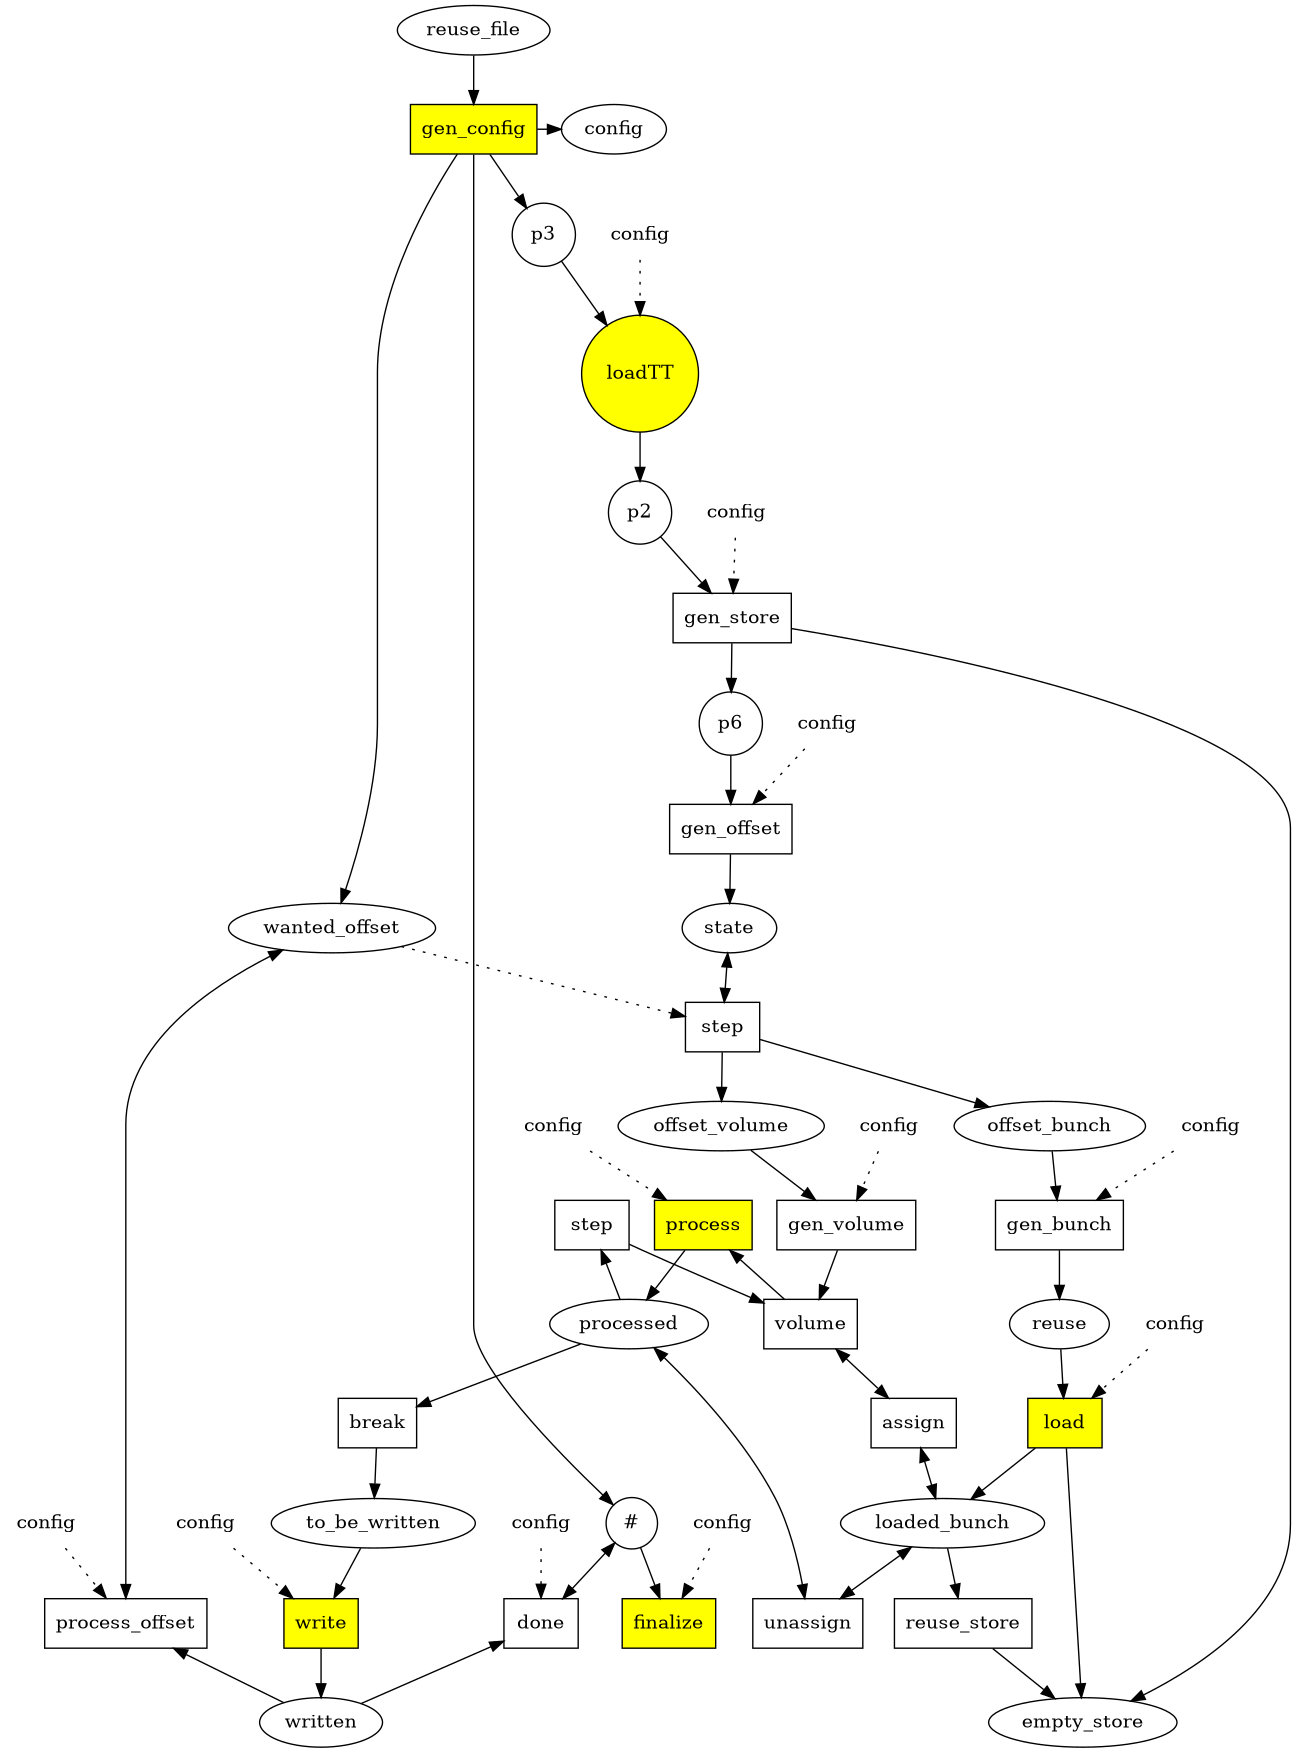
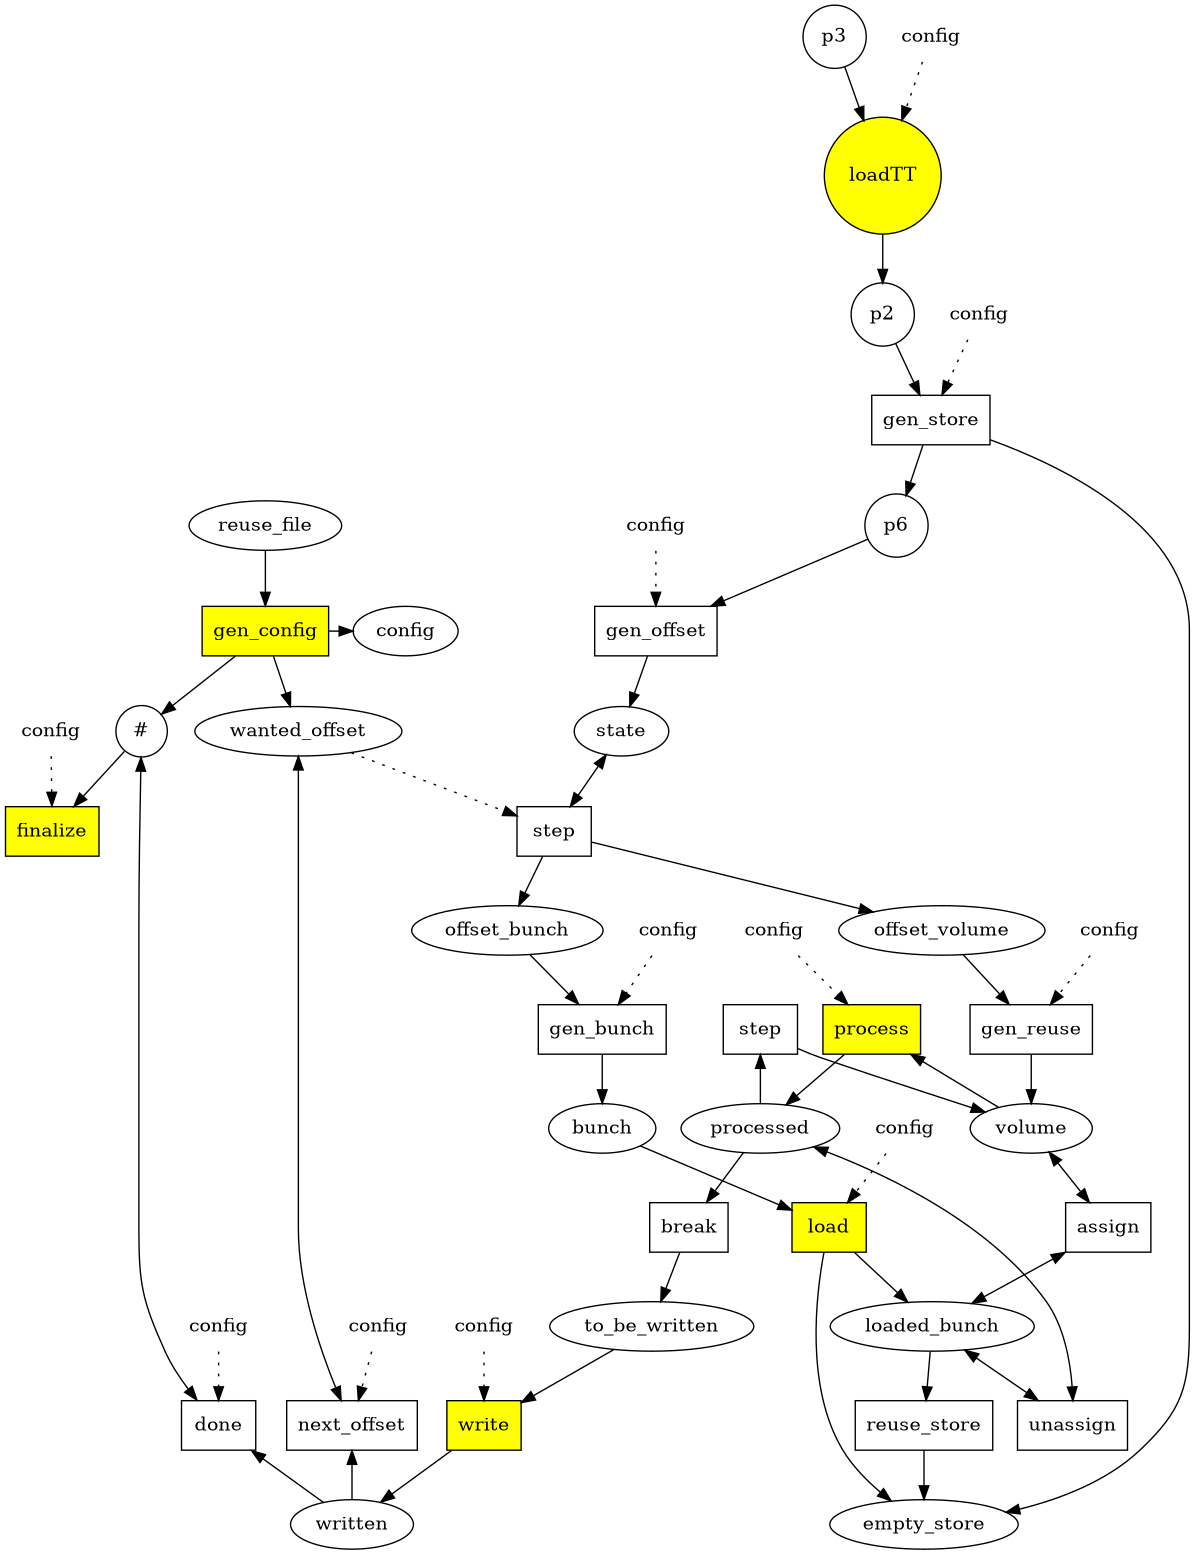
(504, 176) -> none
(846, 1225) -> (1031, 1029)
(811, 1324) -> (1031, 1128)
(1059, 1324) -> (602, 1128)
(126, 1623) -> (352, 1425)
